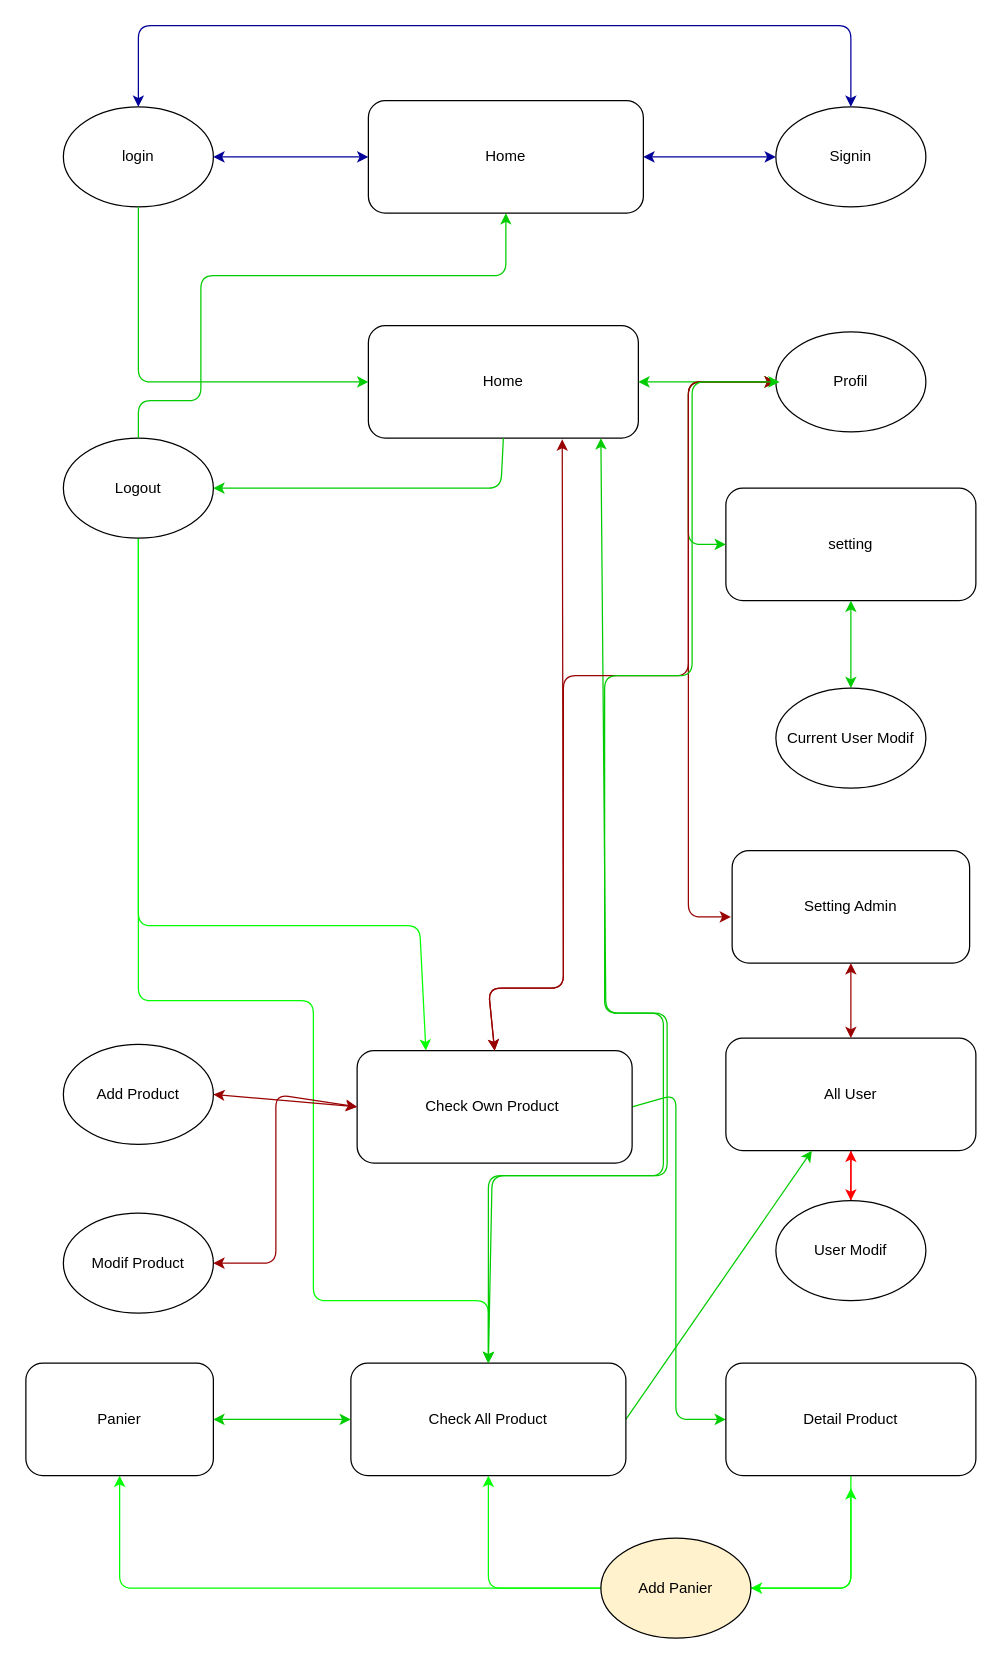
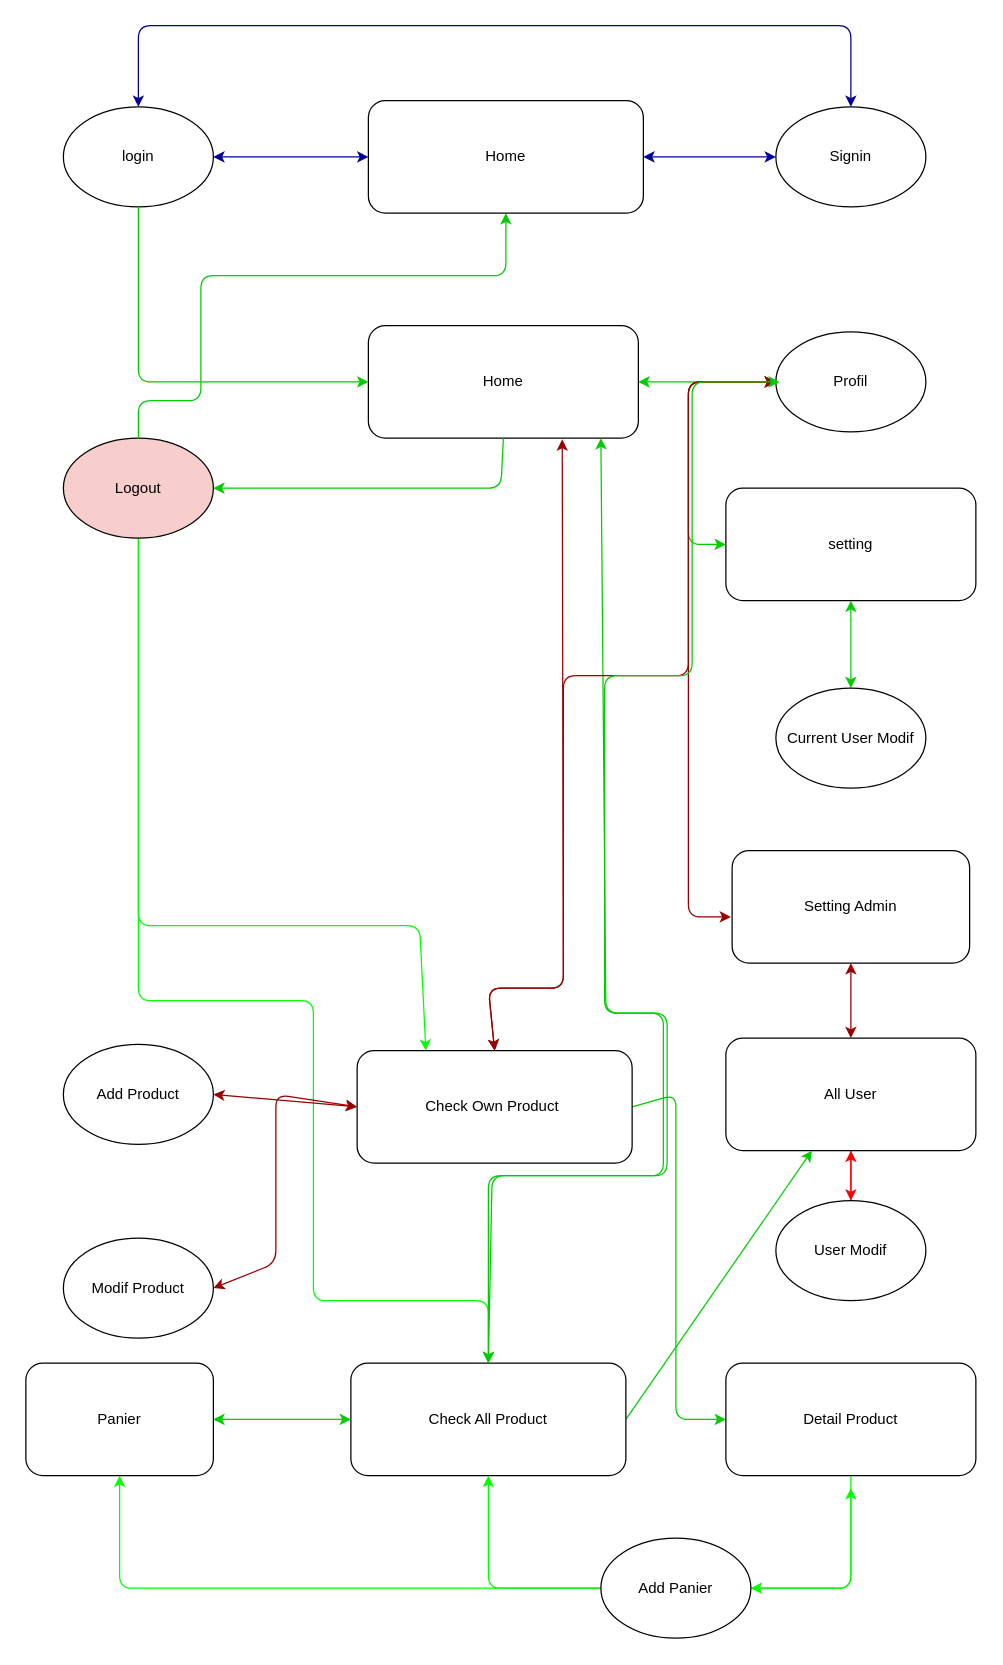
(138, 488) -> (138, 488)
(138, 1263) -> (138, 1288)
(676, 1588) -> (676, 1588)
